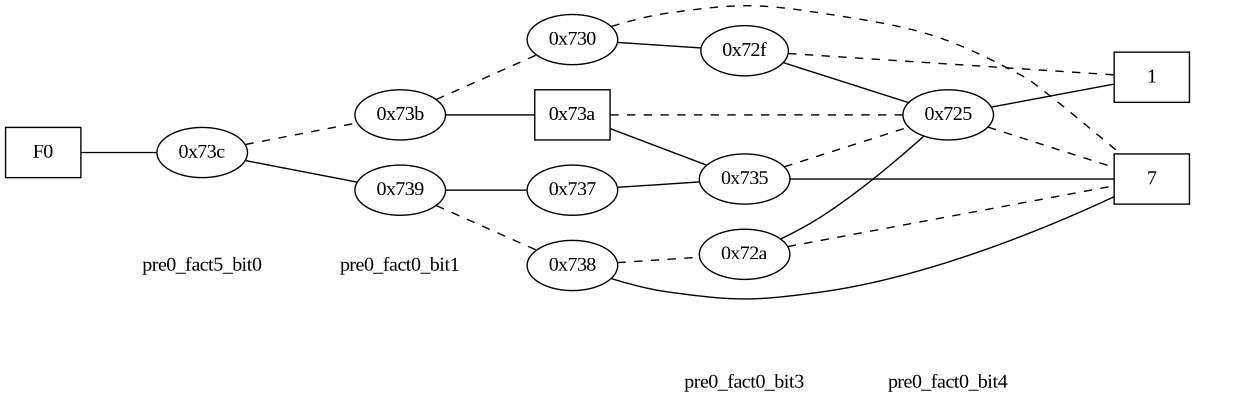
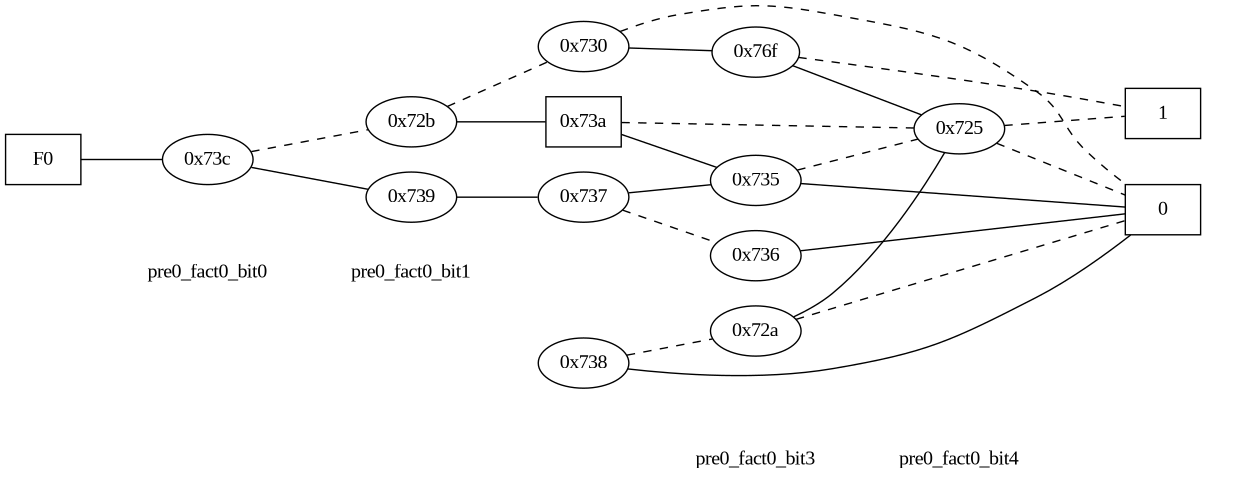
(745, 51) -> (756, 52)
(1062, 94) -> (1074, 120)
(400, 115) -> (411, 122)
(1152, 179) -> (1163, 210)
(486, 228) -> none
none -> (756, 256)
(202, 265) -> (208, 272)
